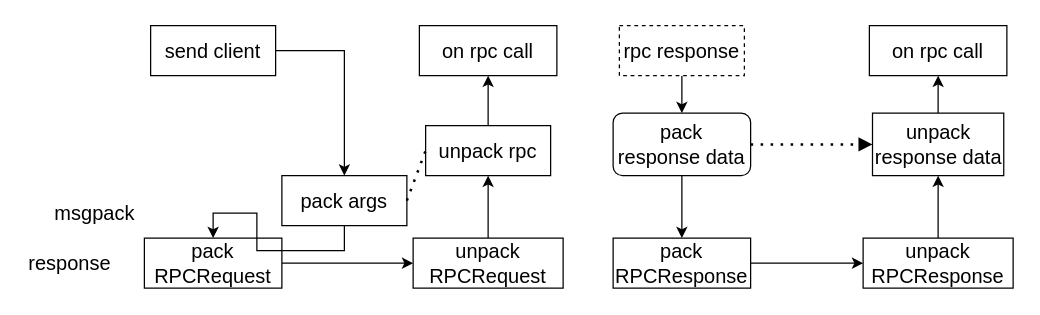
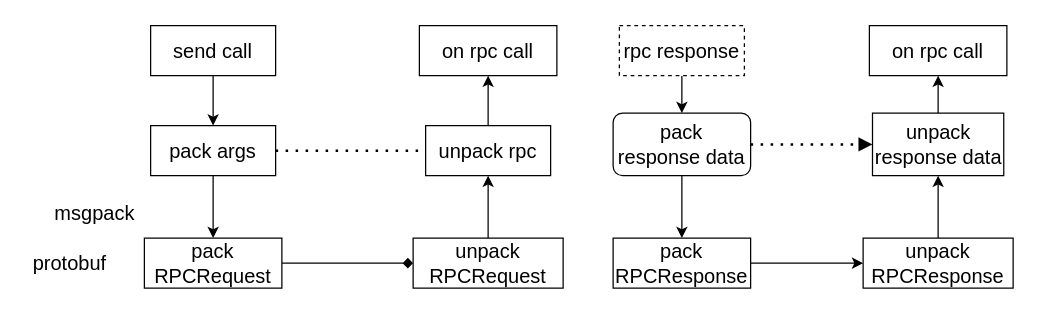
(213, 51) -> (213, 51)
(344, 201) -> (213, 151)
(70, 263) -> (70, 263)
(403, 263) -> (402, 263)
